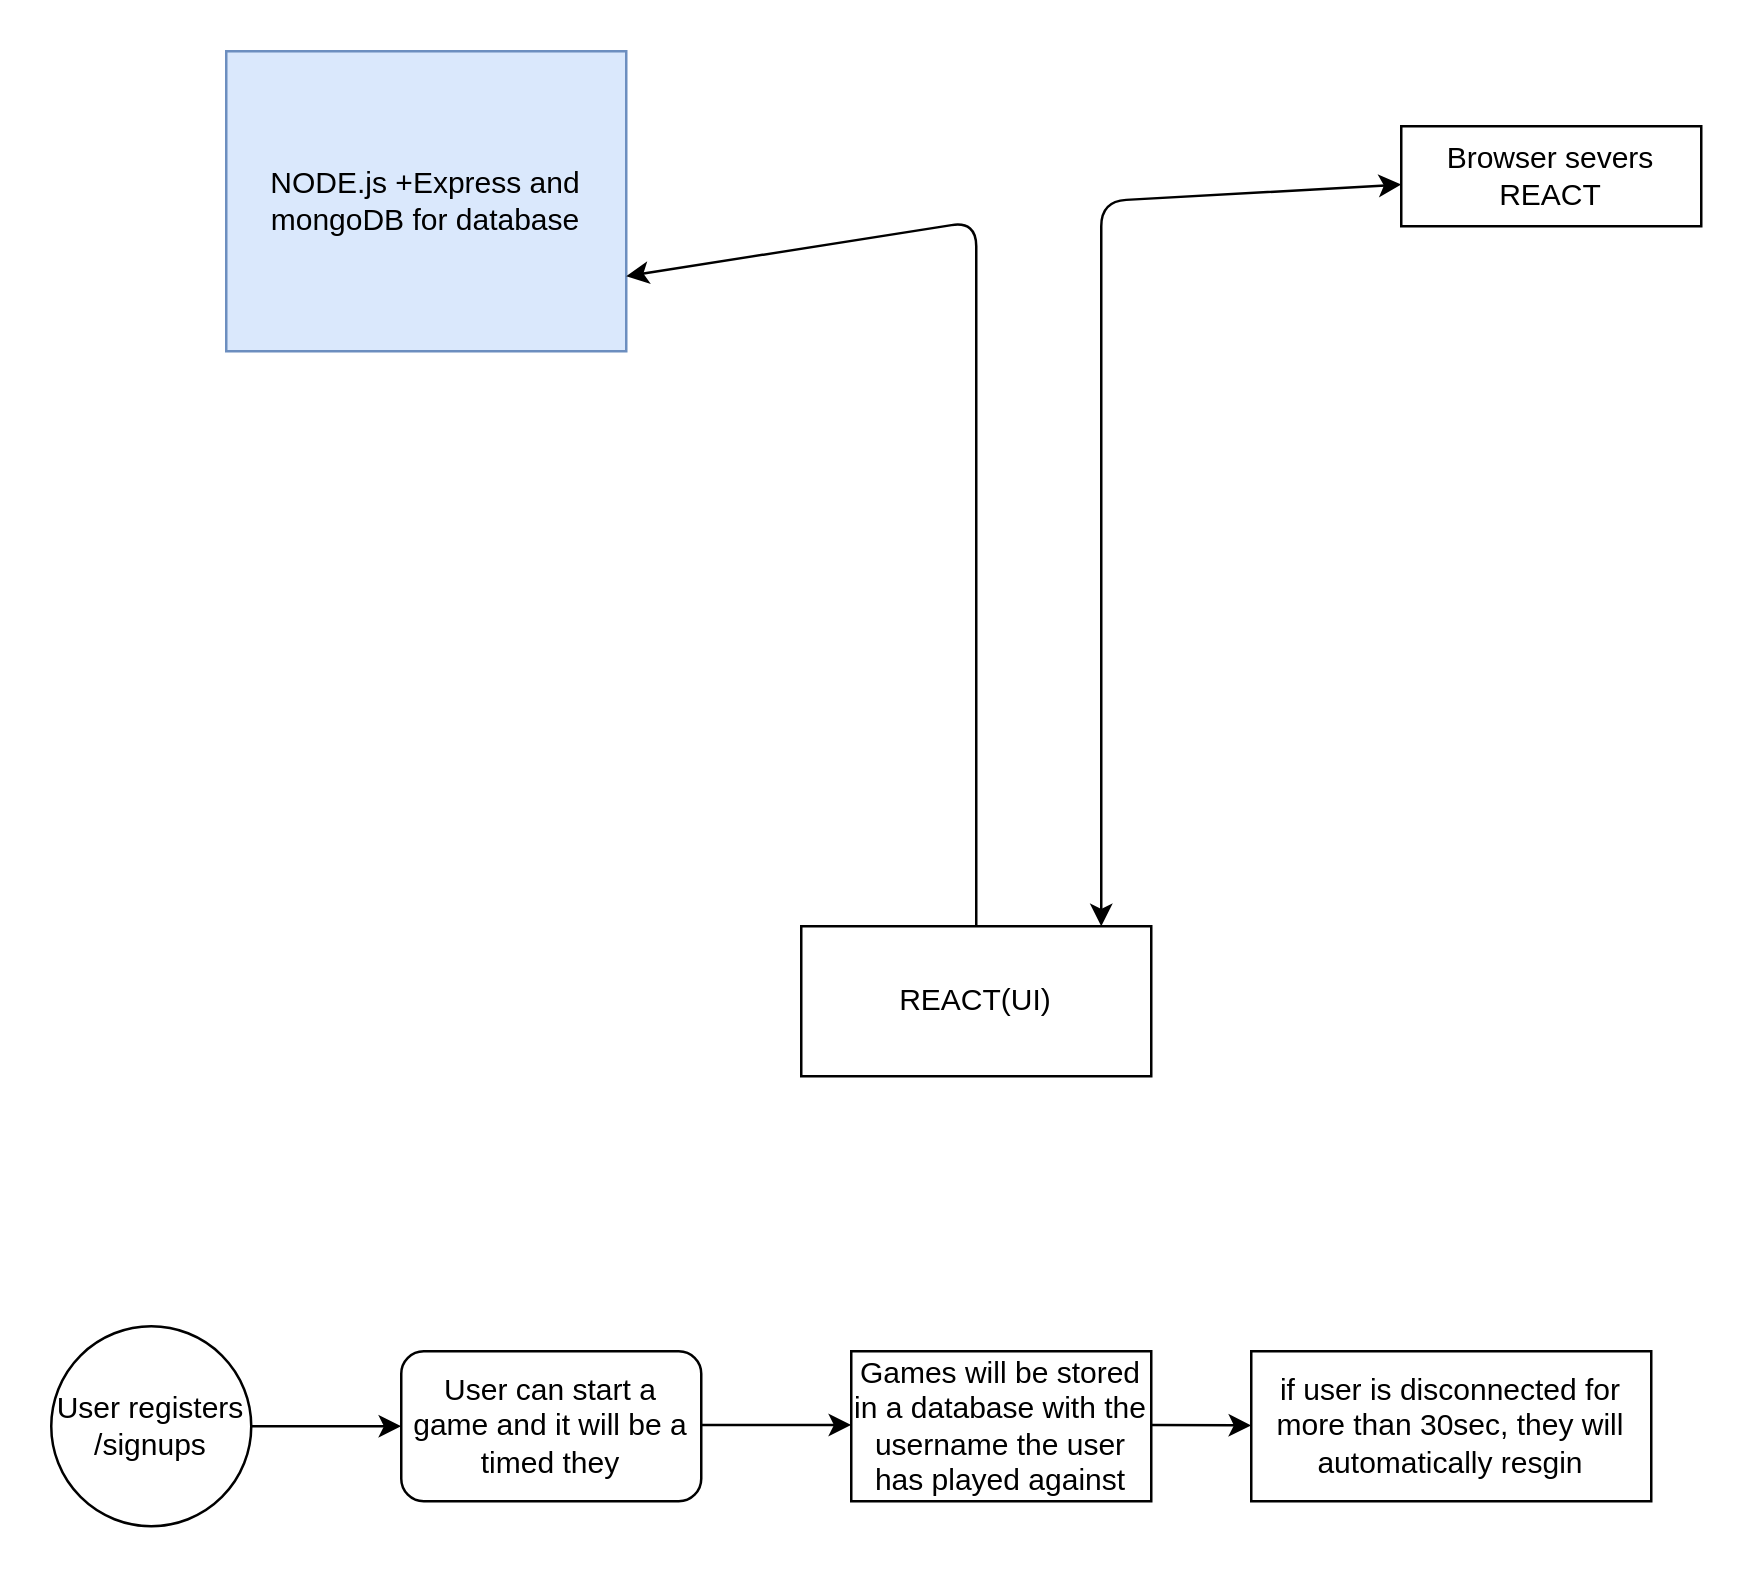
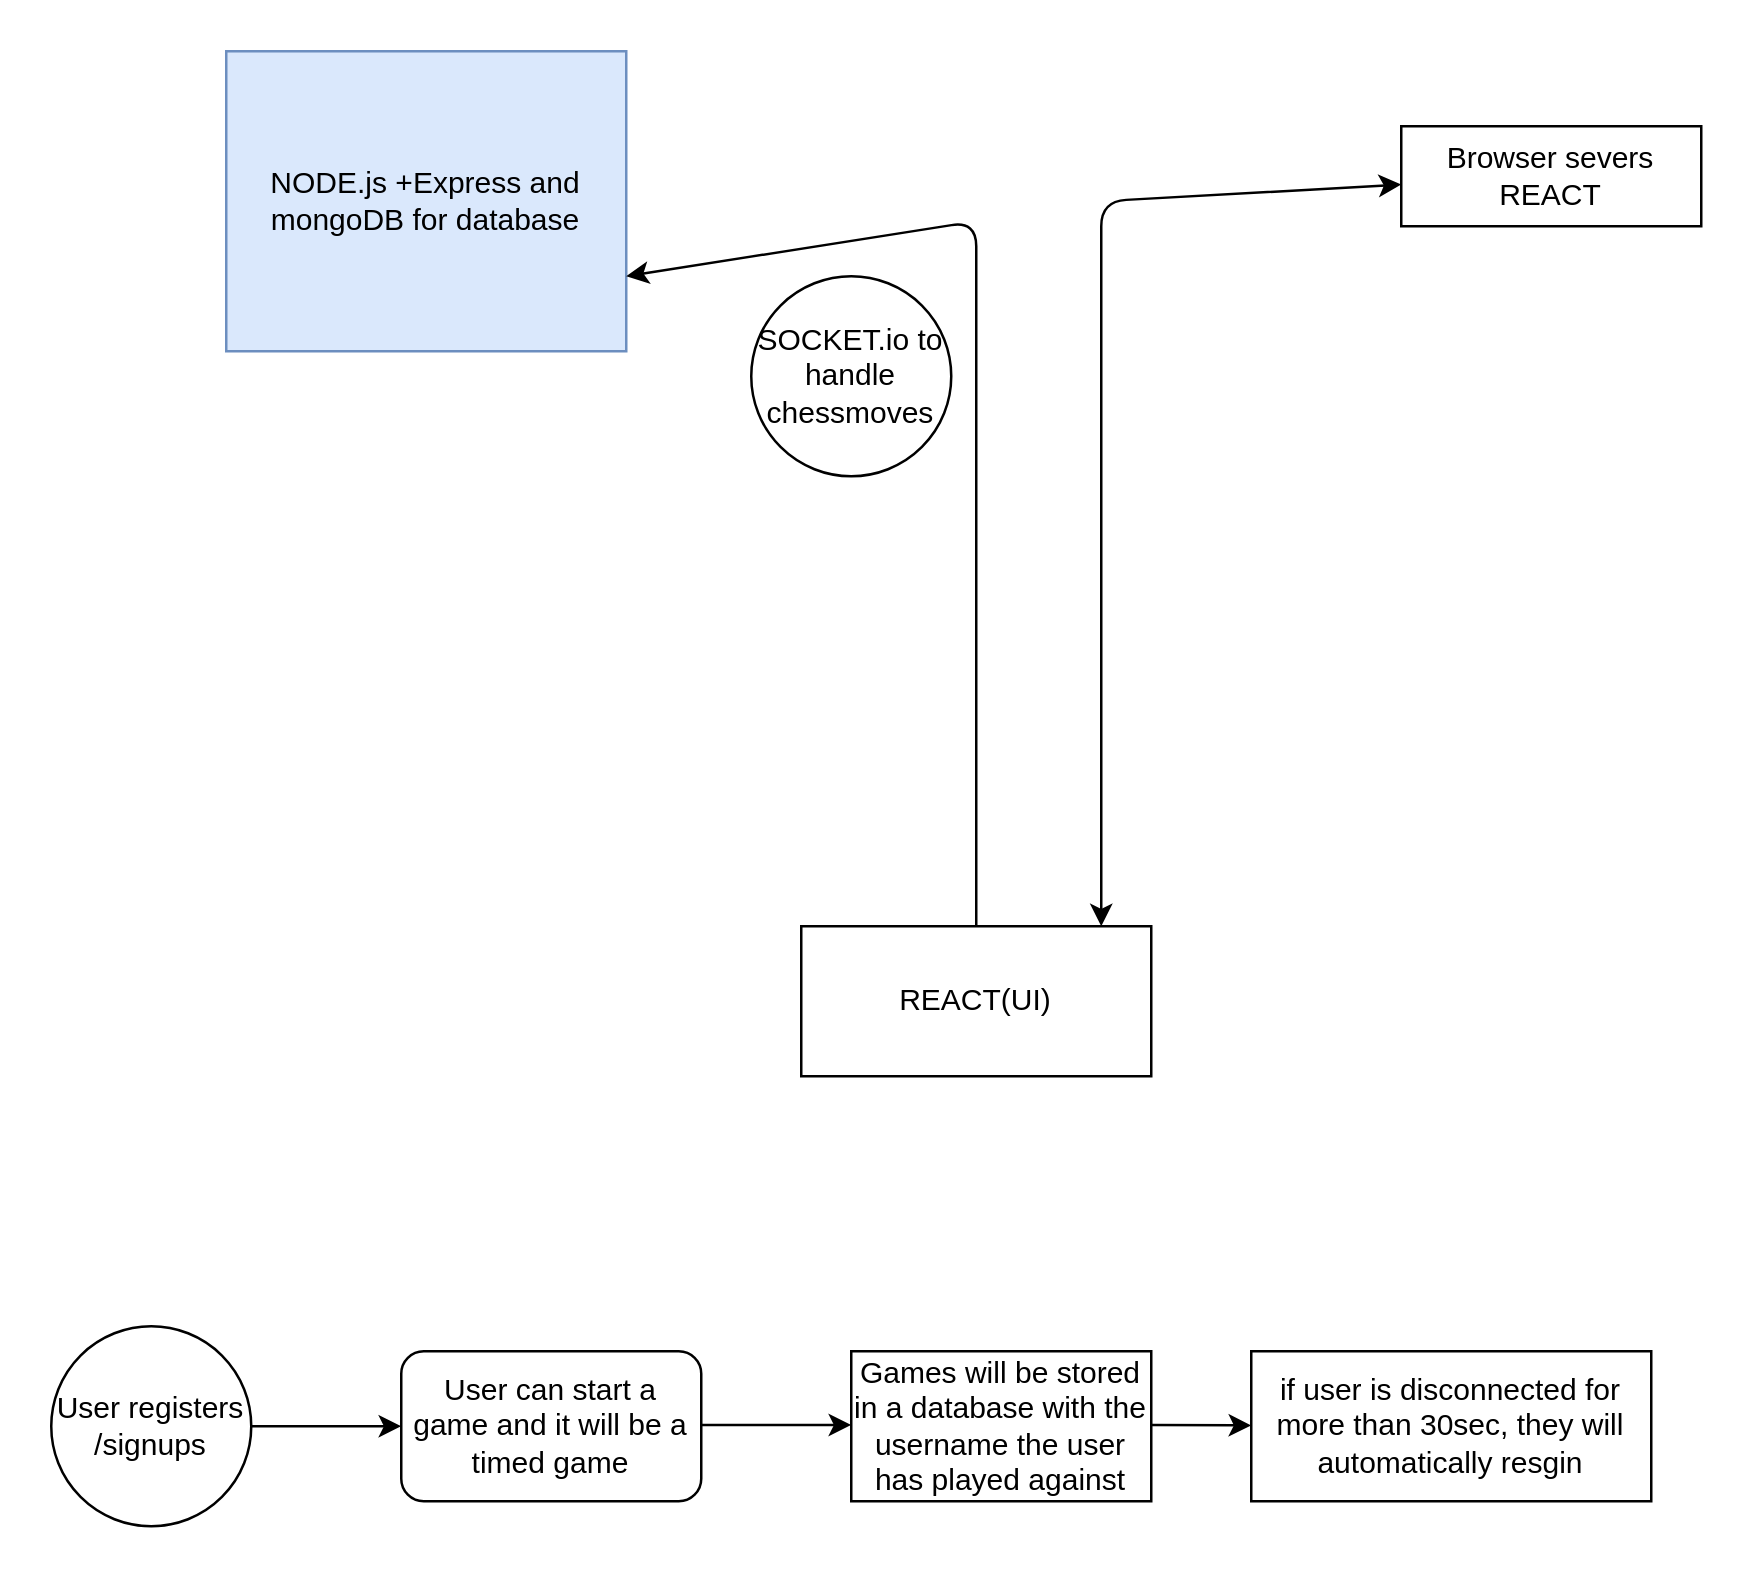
none -> (851, 376)
(551, 1426) -> (551, 1426)
